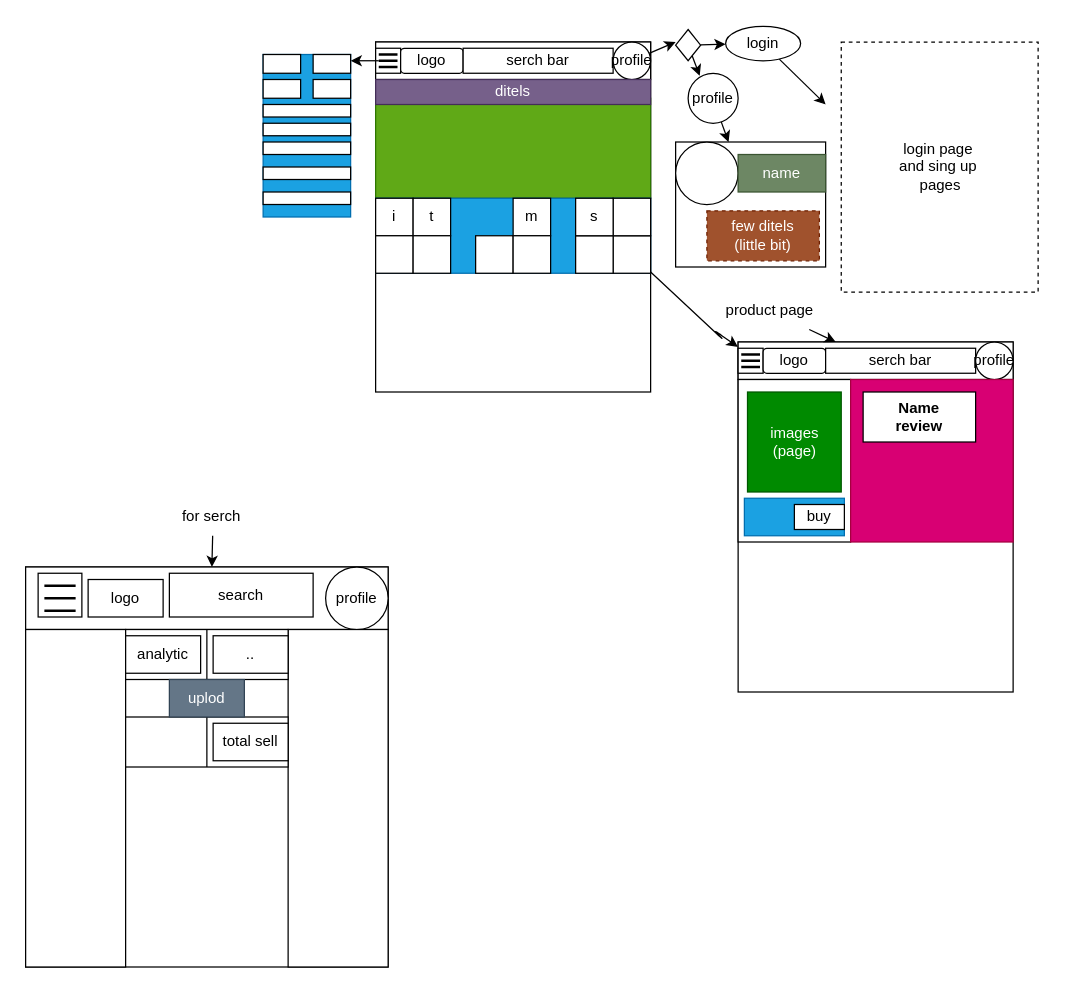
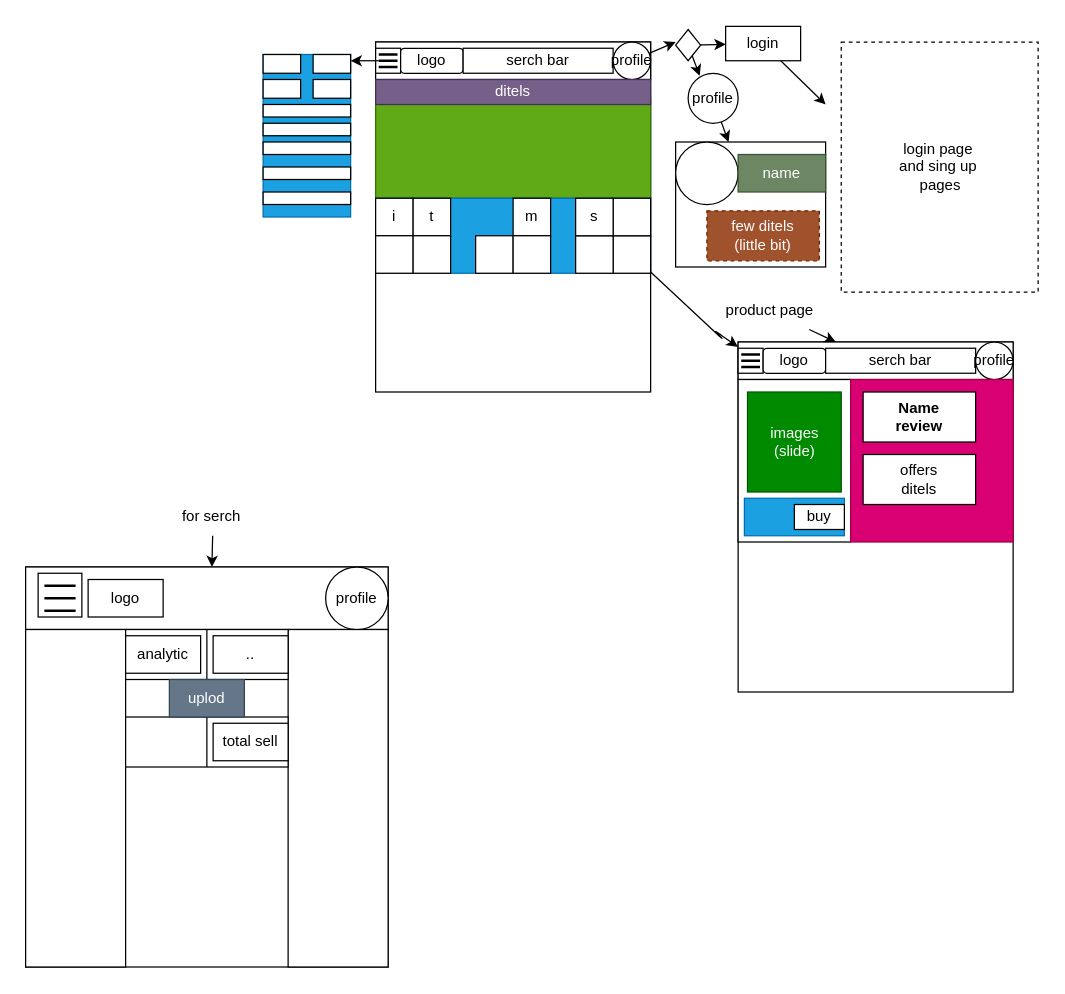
(763, 43) -> (763, 43)
(795, 442) -> (795, 442)
none -> (919, 479)
(241, 595) -> none
